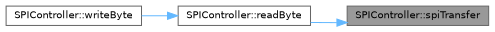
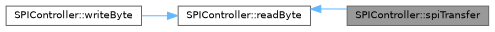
(324, 23) -> (334, 9)
